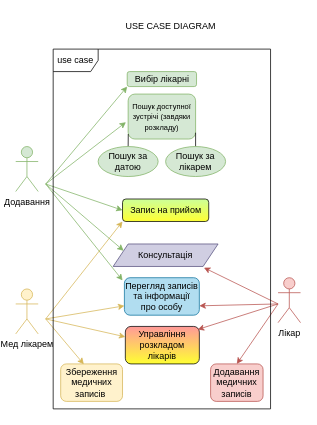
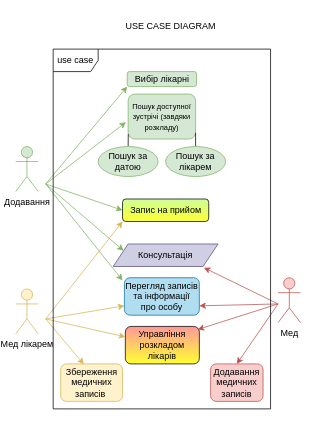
(290, 334) -> (290, 334)
